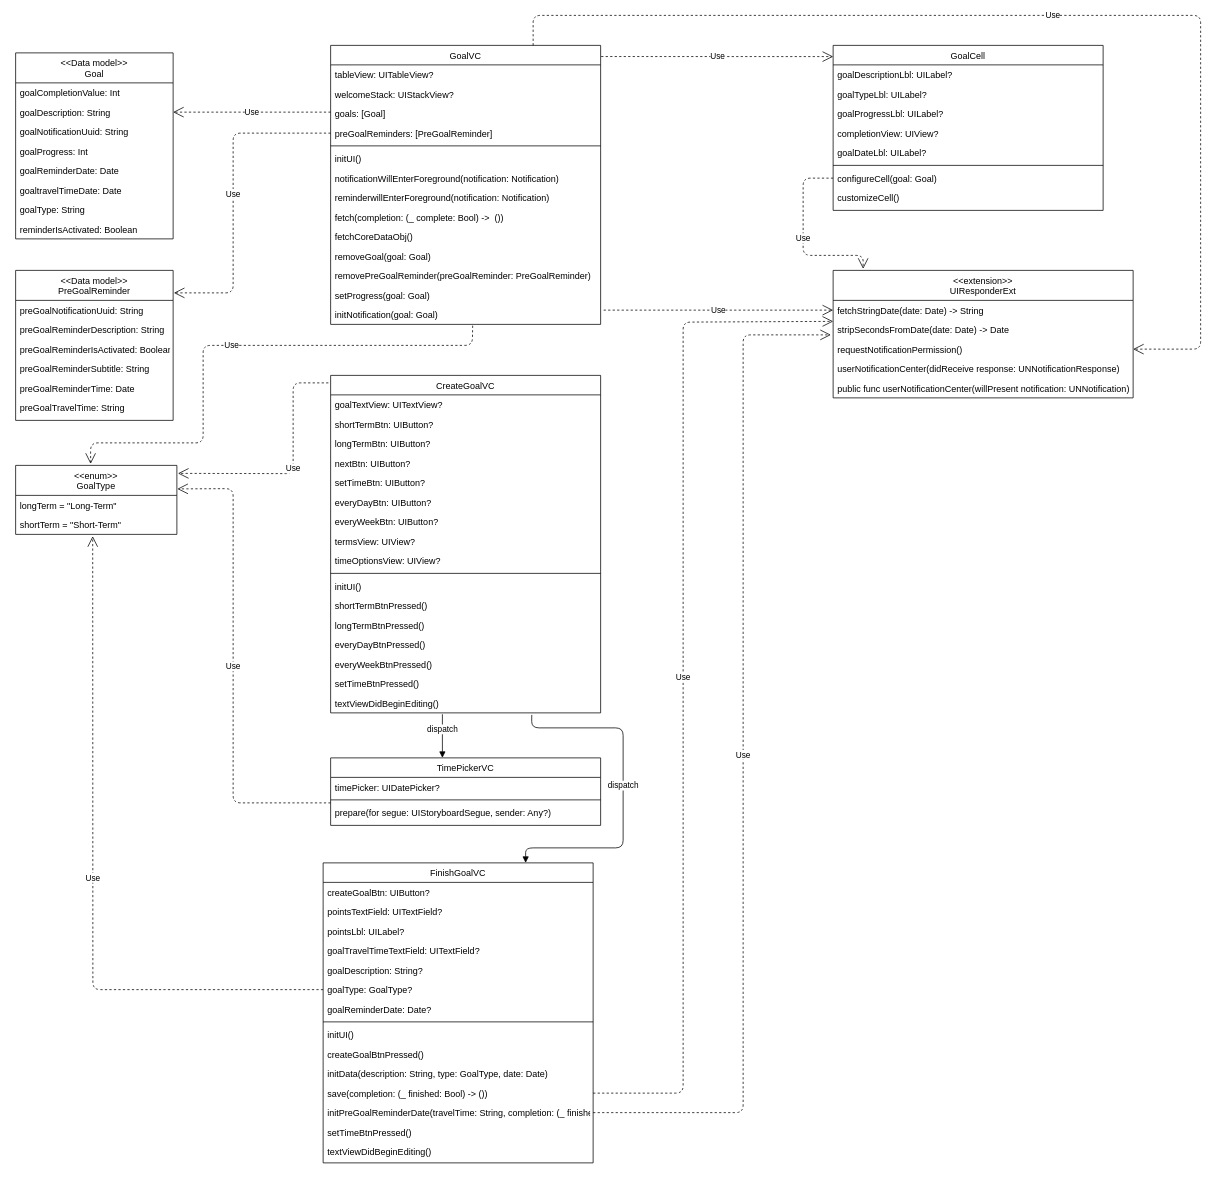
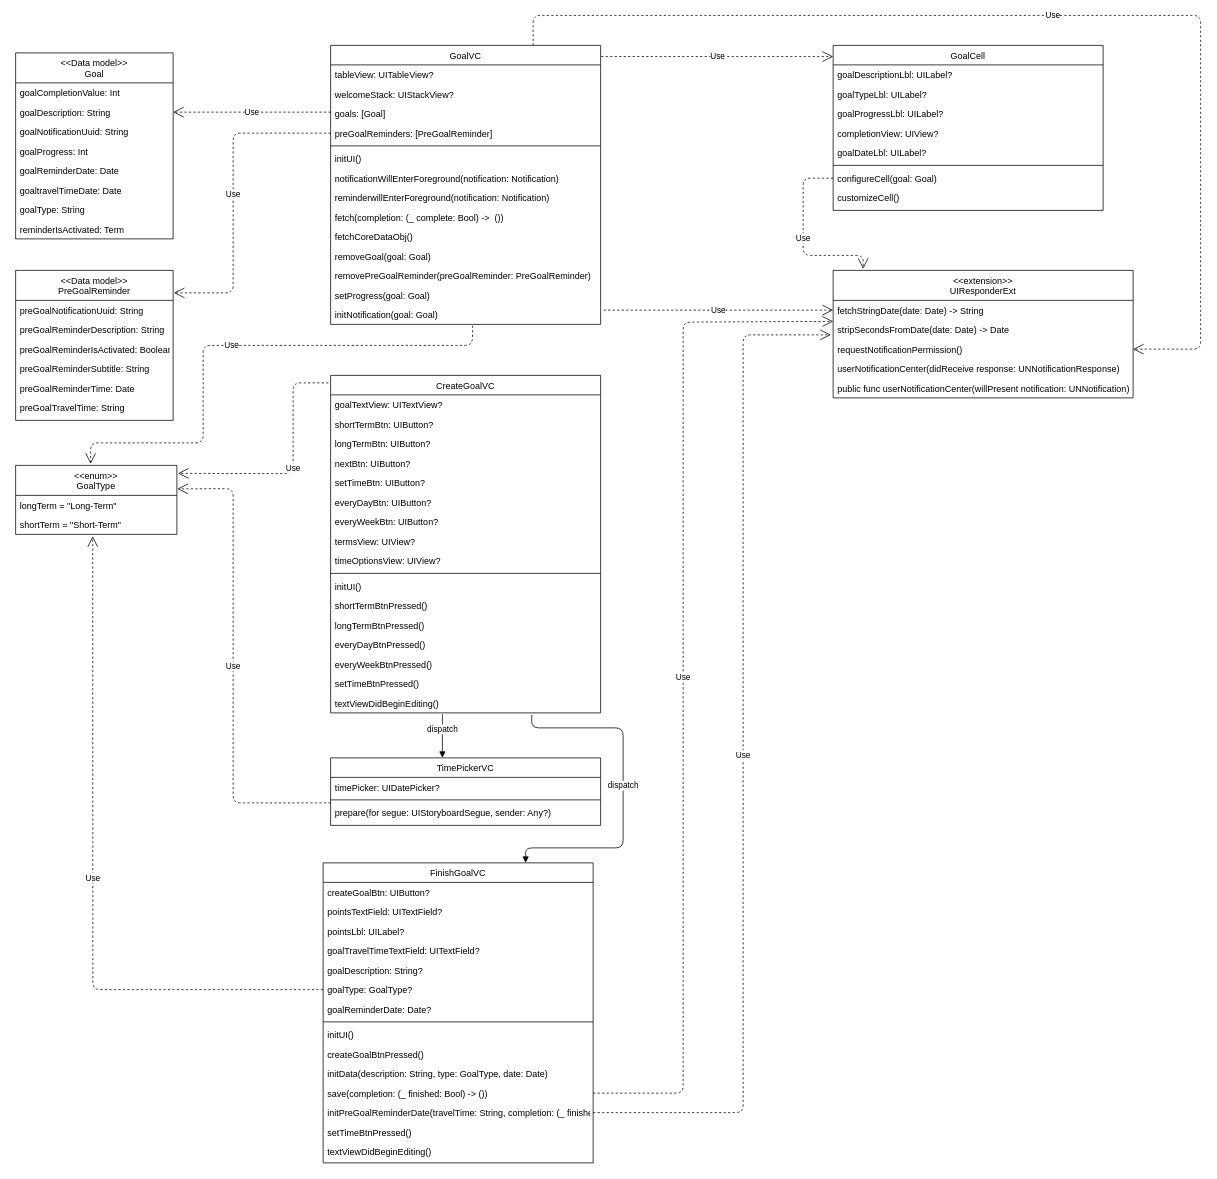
(84, 230) -> (78, 230)
